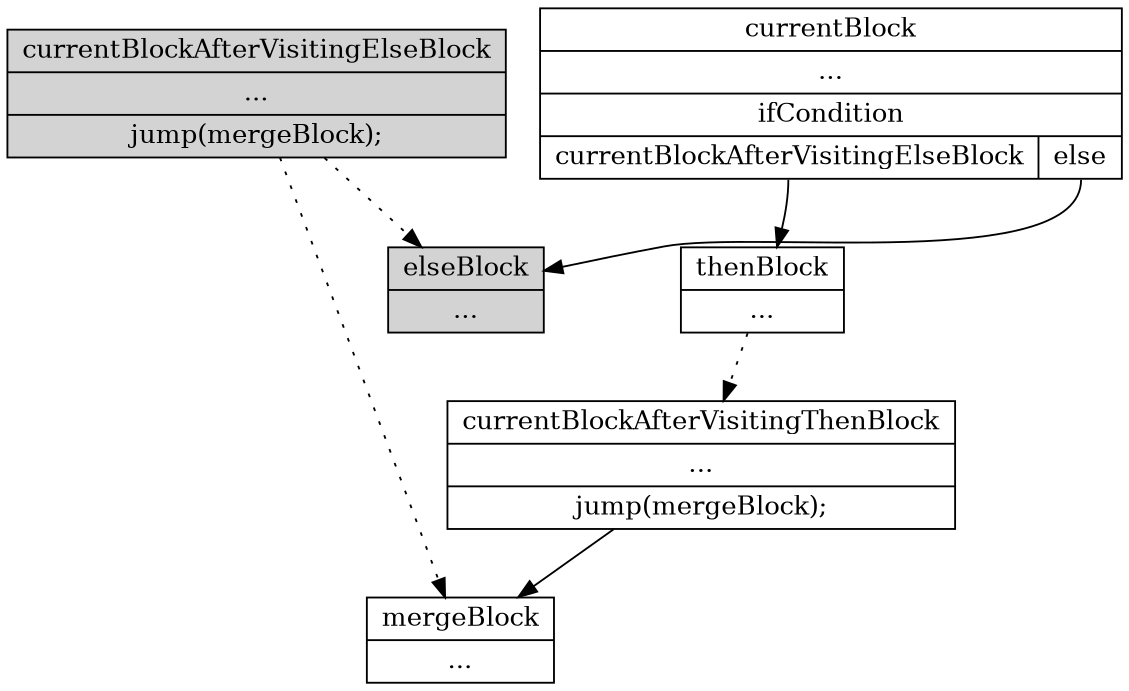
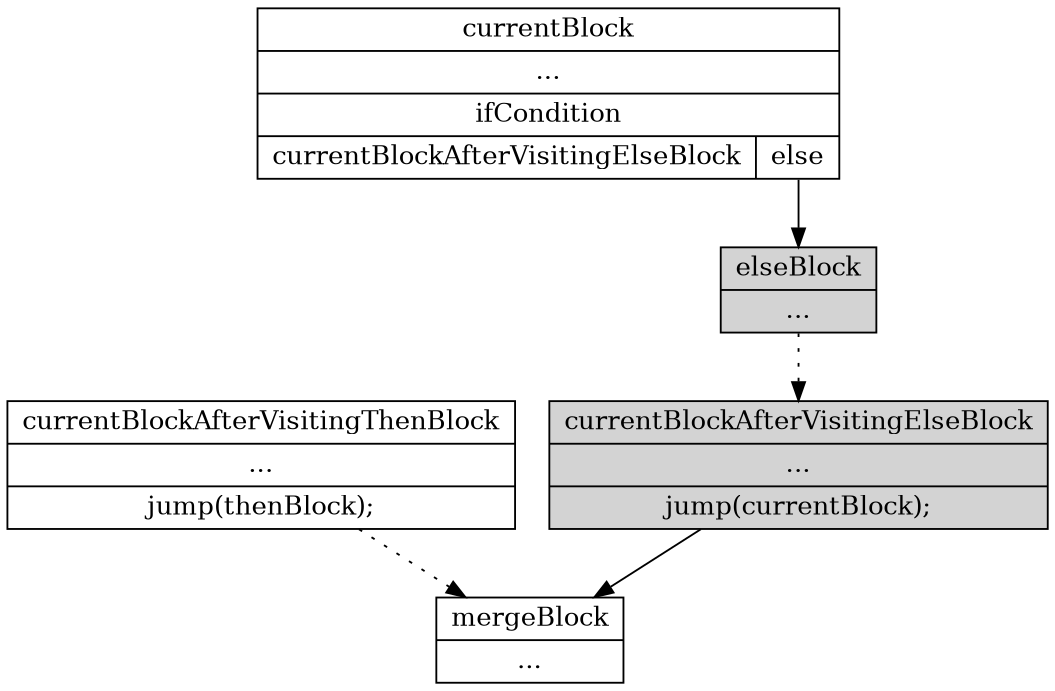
(257, 135) -> (799, 507)
(366, 196) -> (799, 358)
(762, 290) -> none
(359, 369) -> (656, 558)
(701, 507) -> (261, 507)
(574, 558) -> (404, 558)
